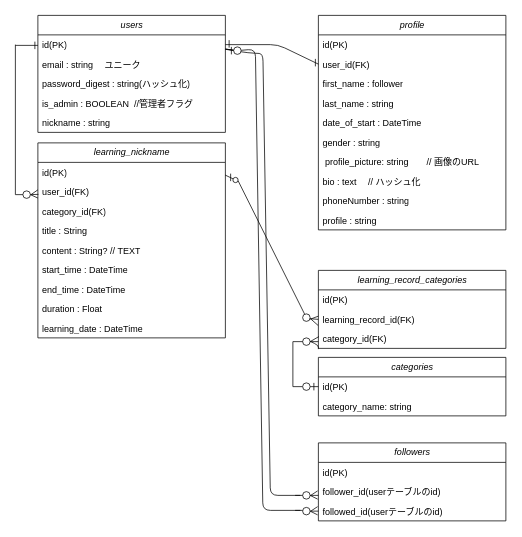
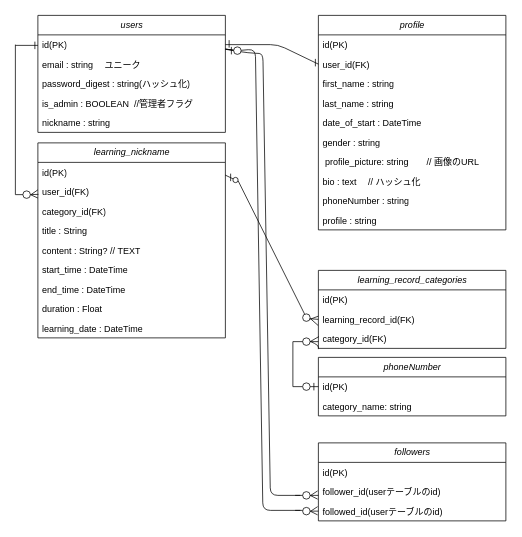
(370, 85) -> (366, 85)
(413, 367) -> (413, 367)
